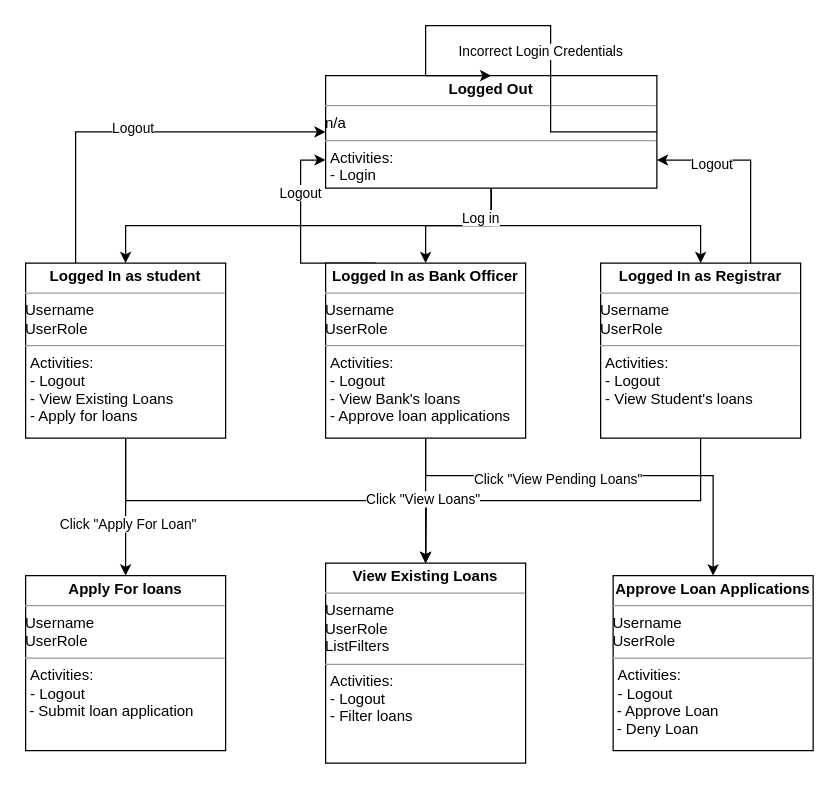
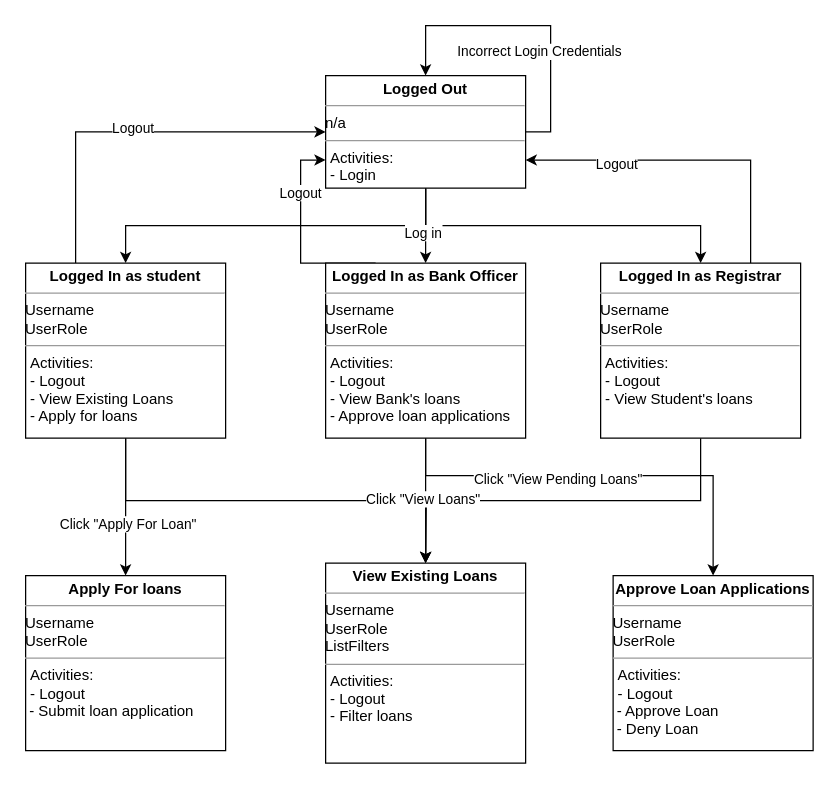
(491, 132) -> (426, 132)
